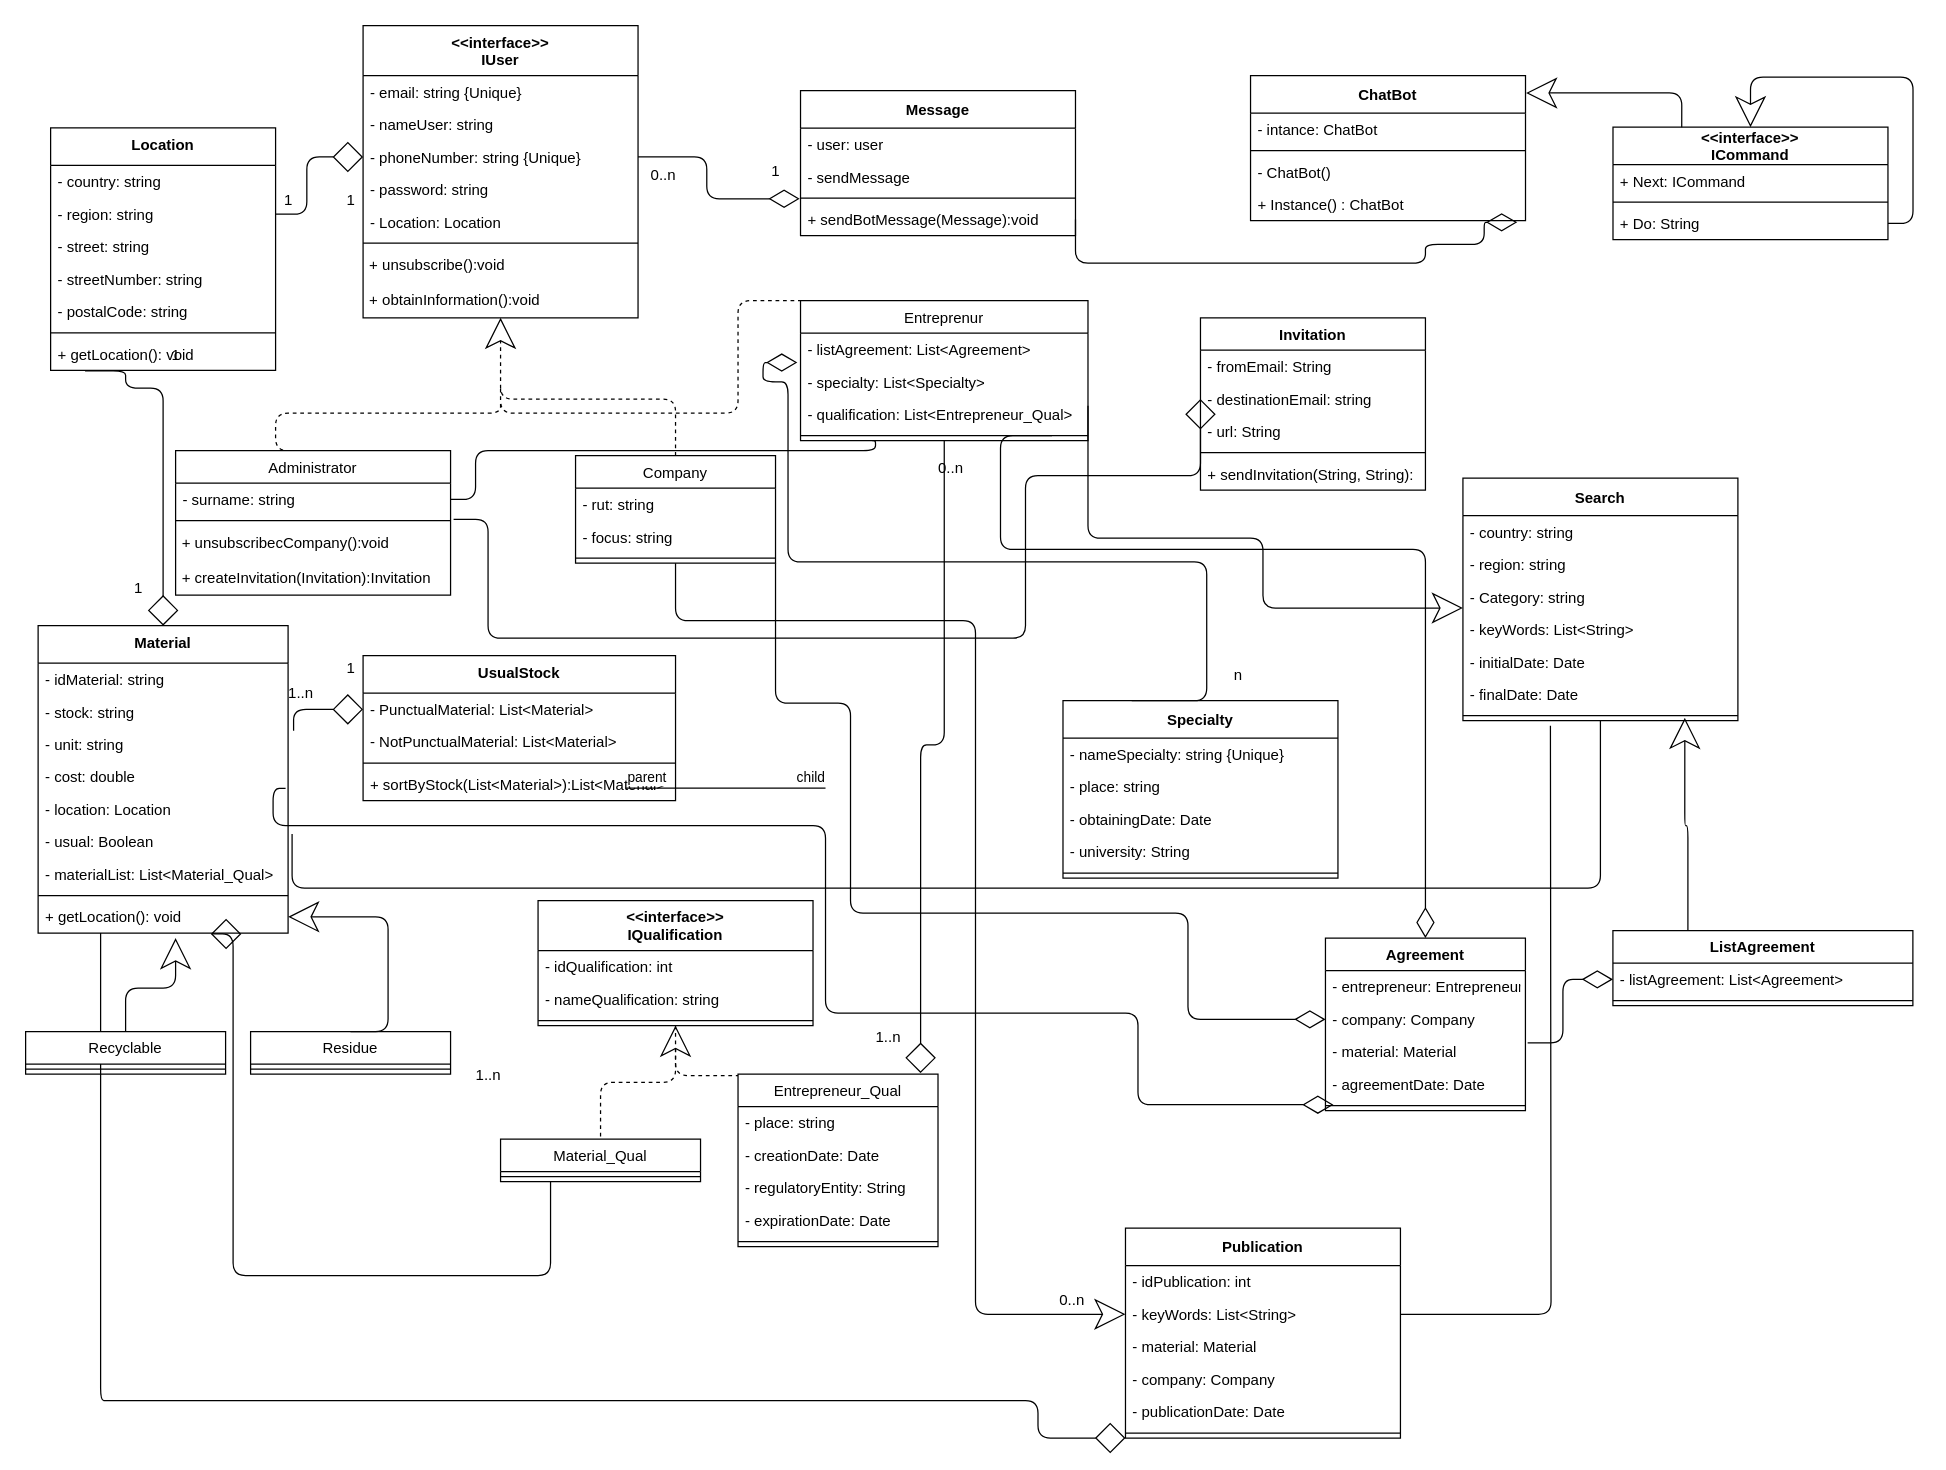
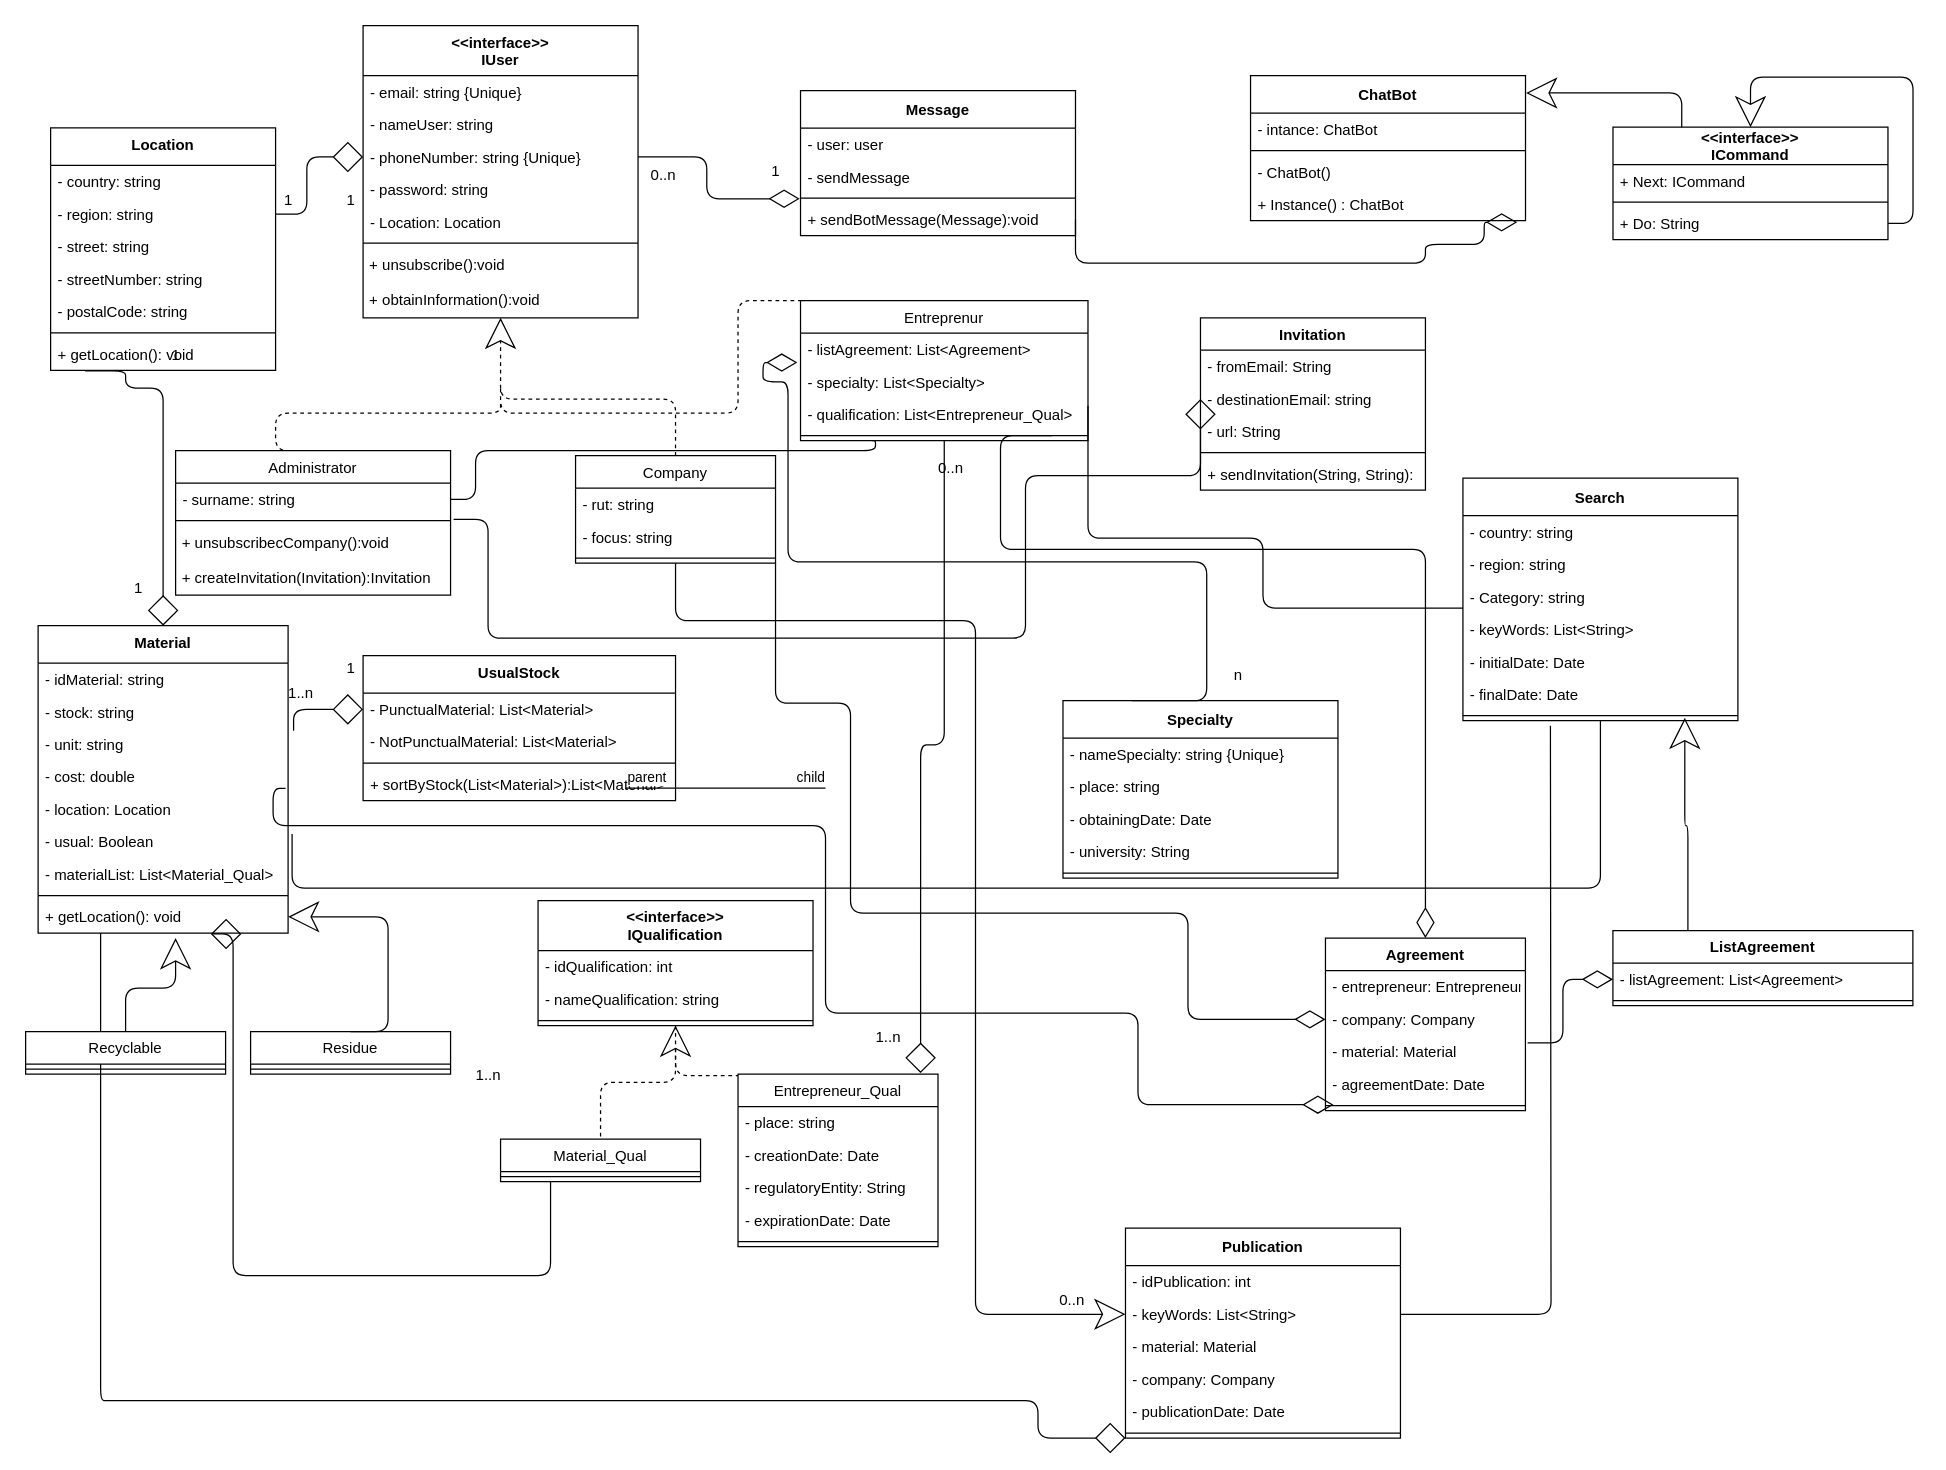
(1438, 608) -> (1448, 608)
